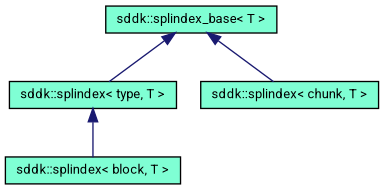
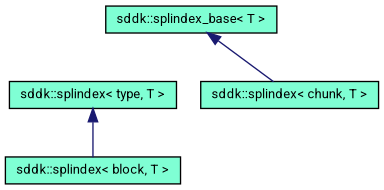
(137, 61) -> none
